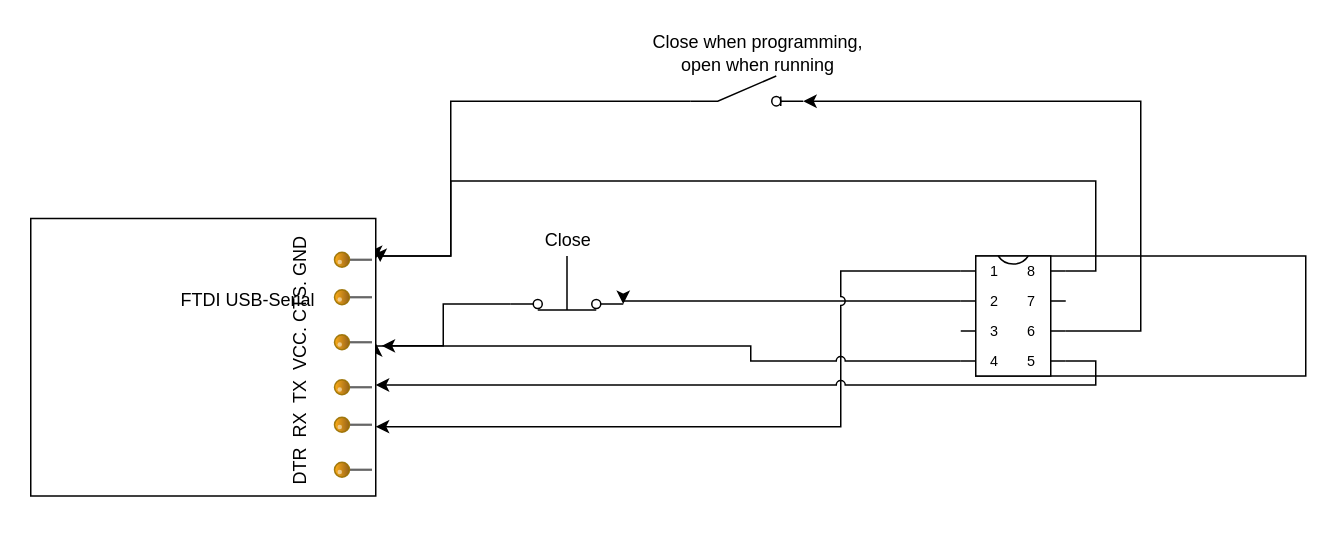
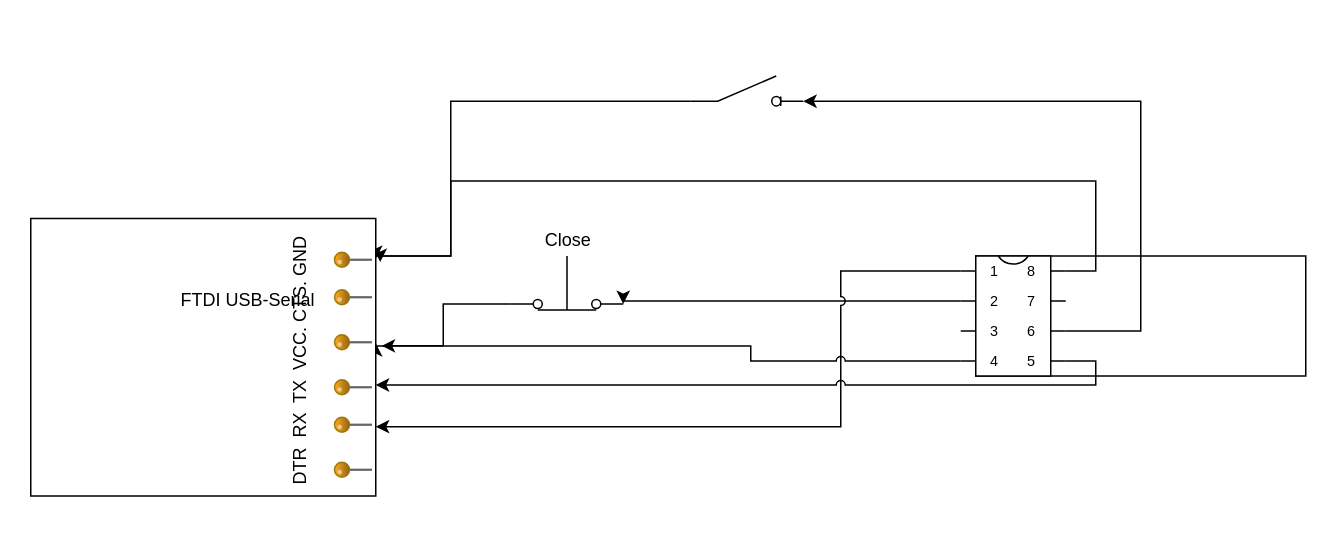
(758, 53) -> none
